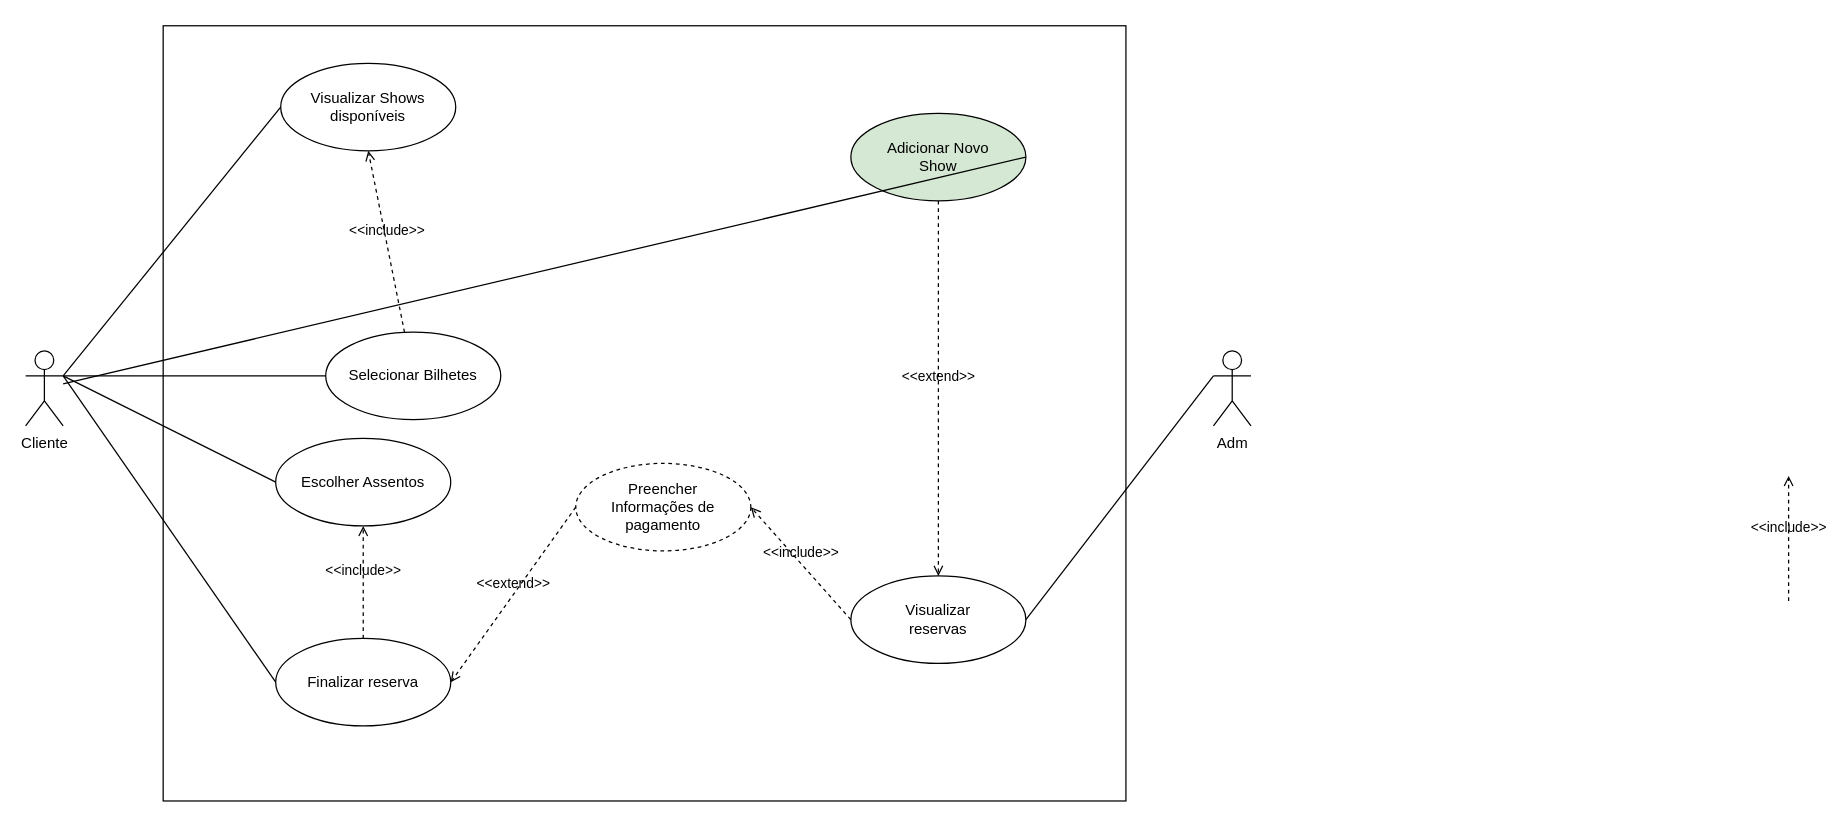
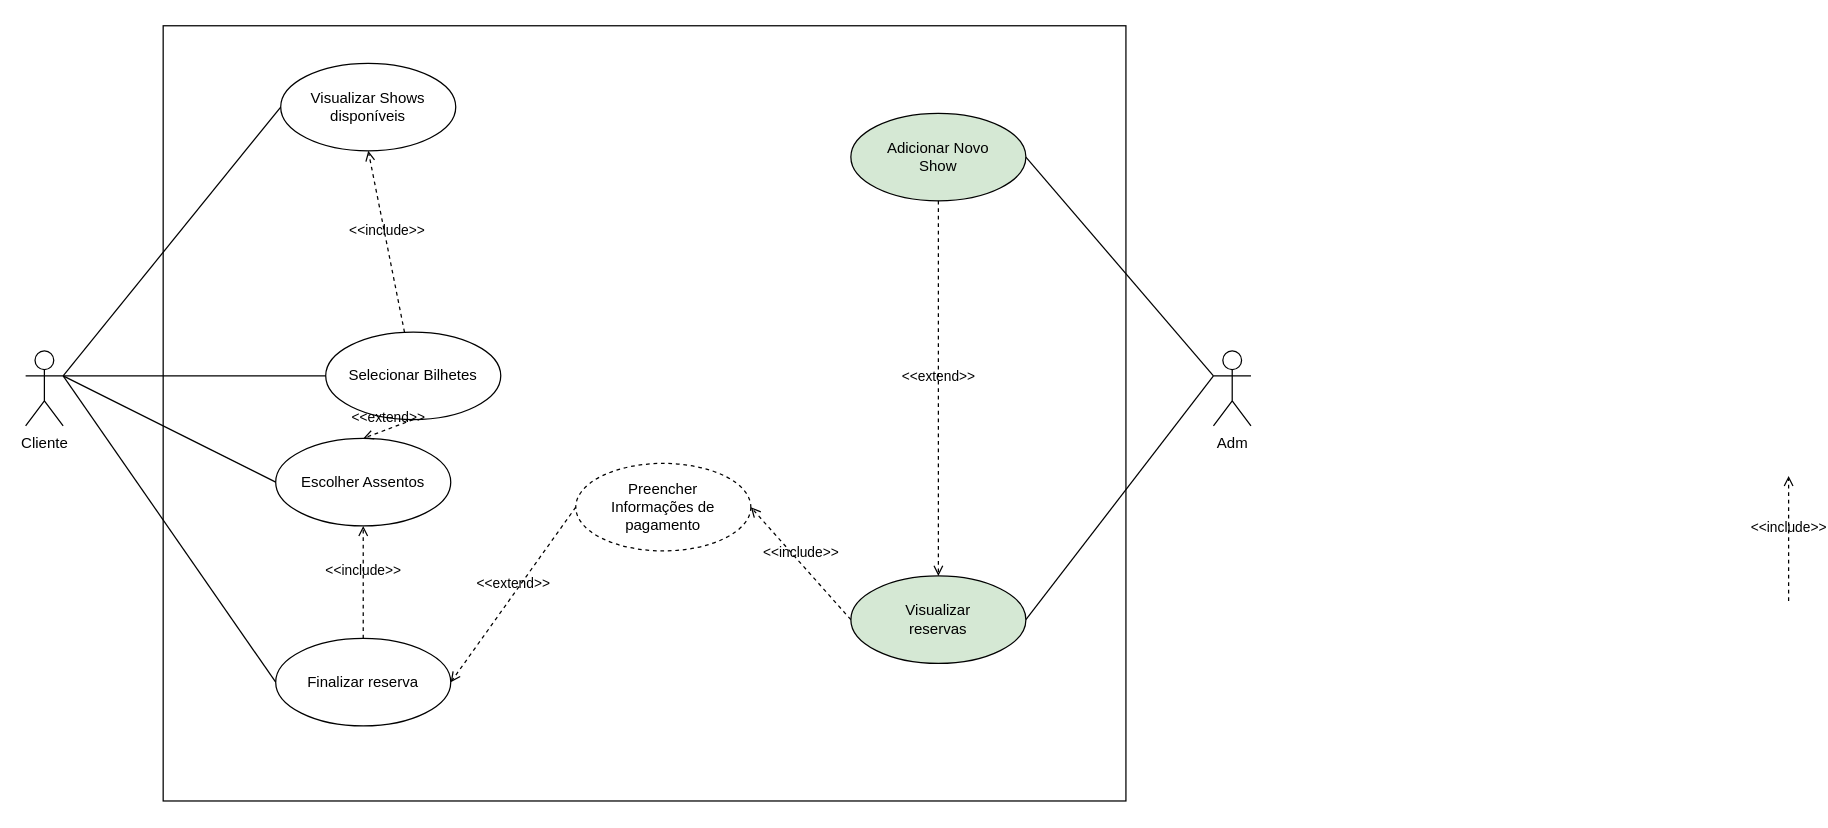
(567, 265) -> (1119, 265)
none -> (389, 428)
(938, 619) -> (938, 619)
